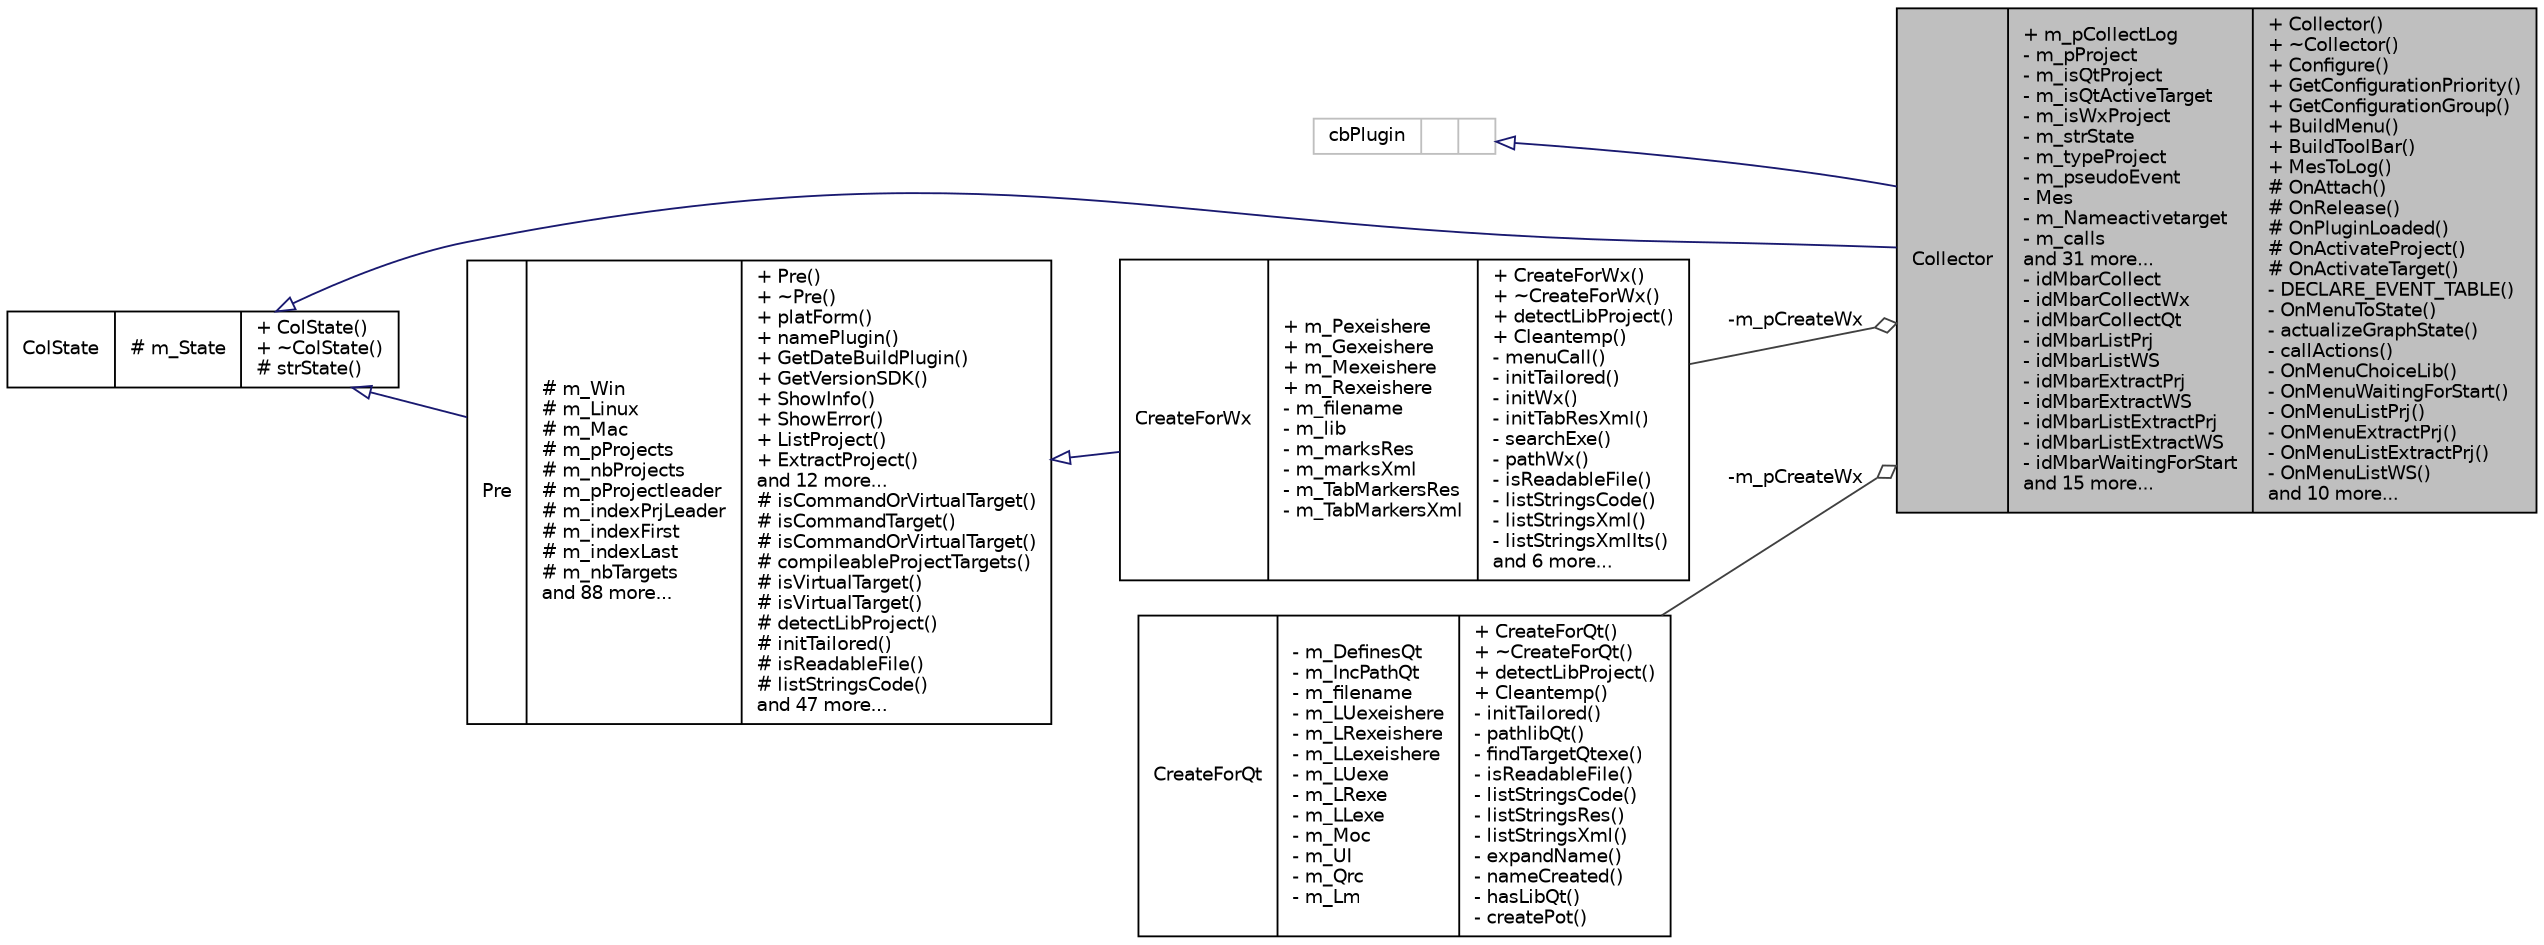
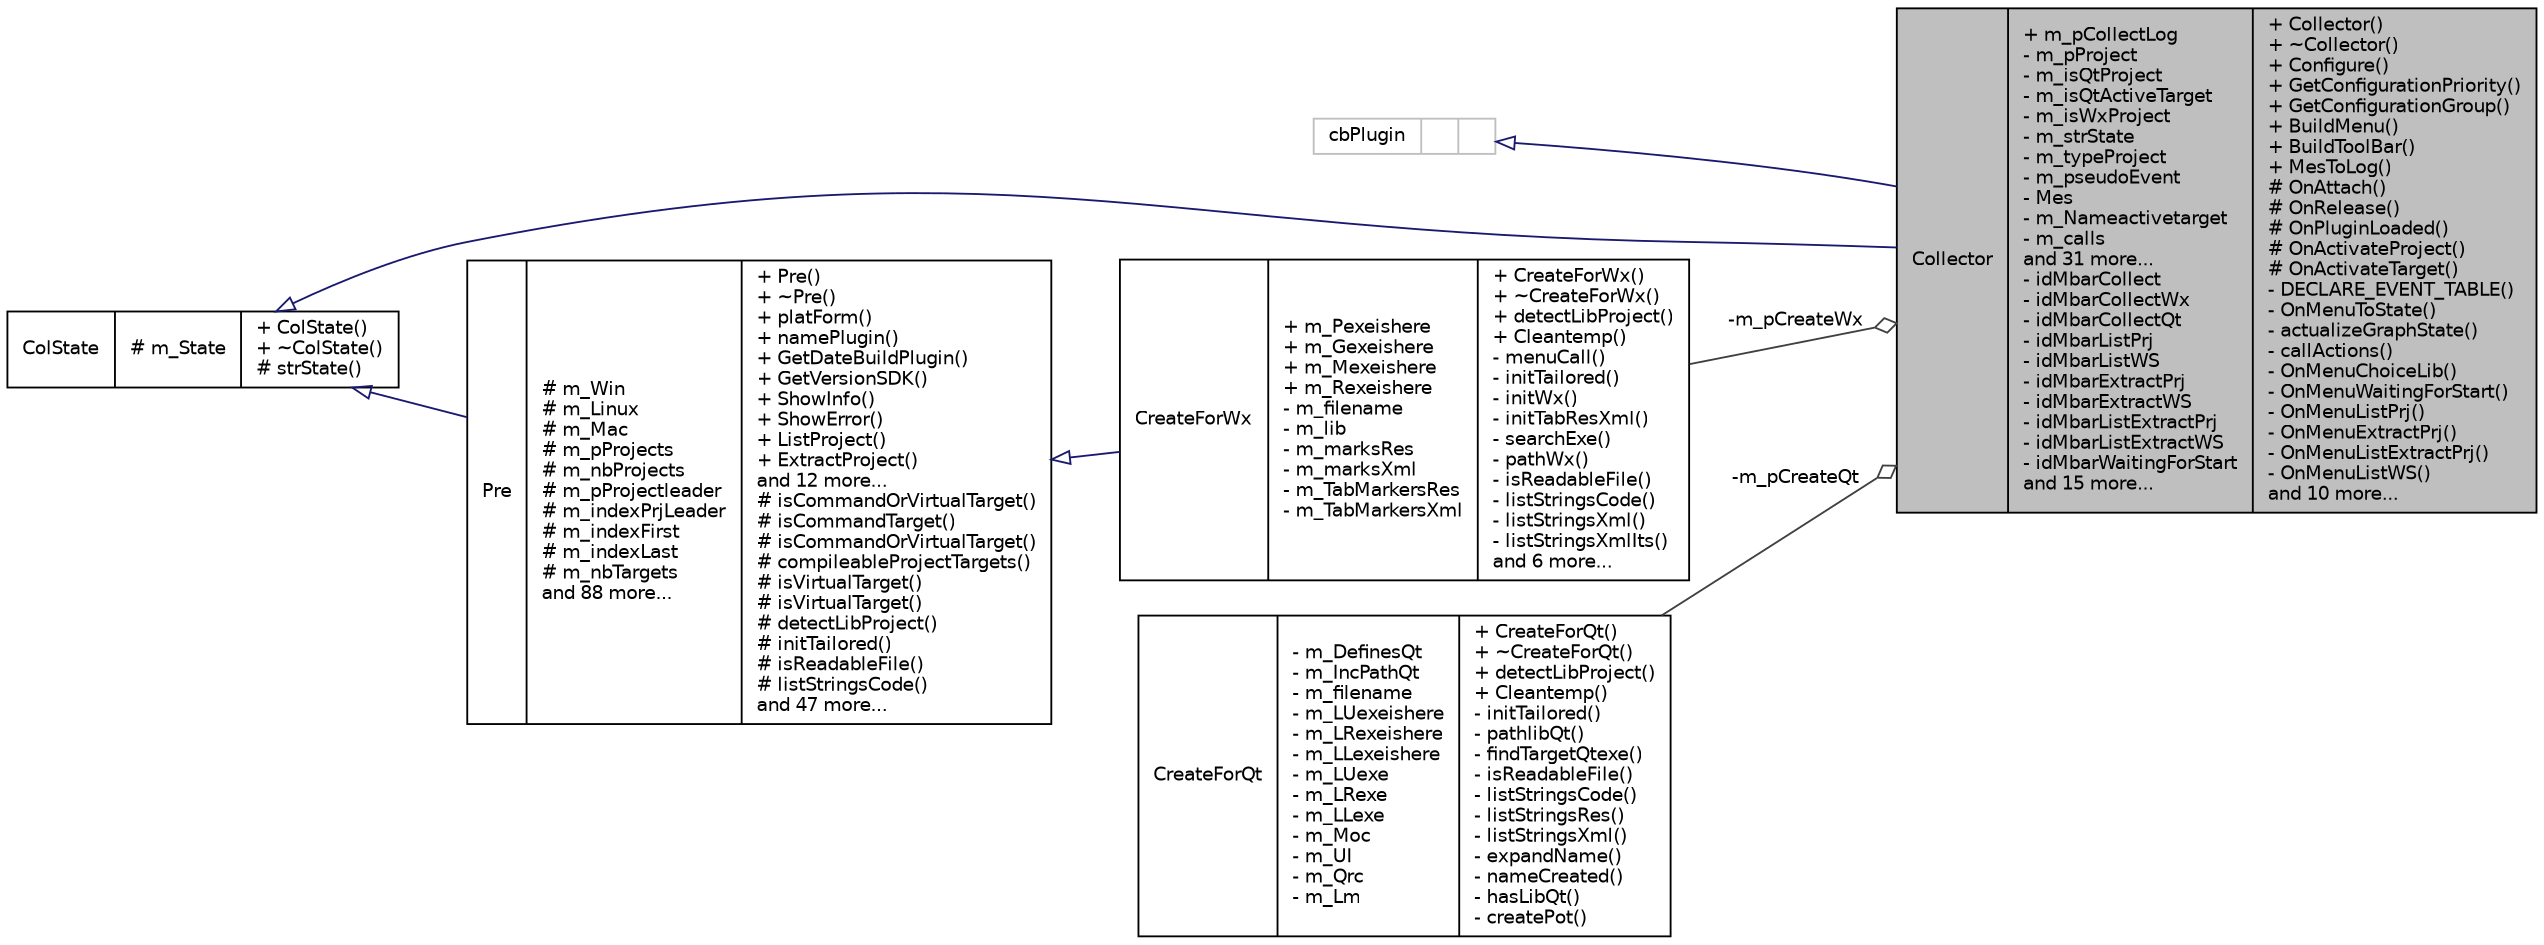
(1793, 478) -> (1793, 478)
